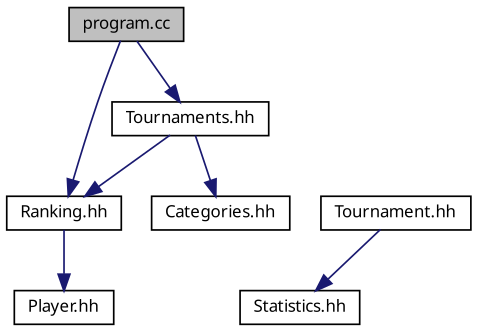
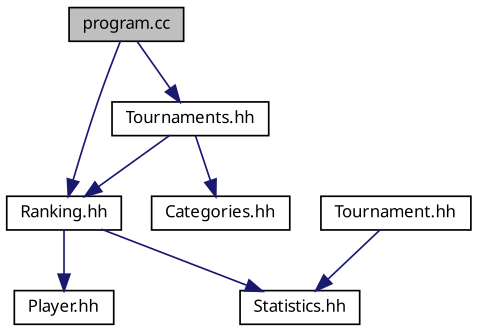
none -> (174, 257)
